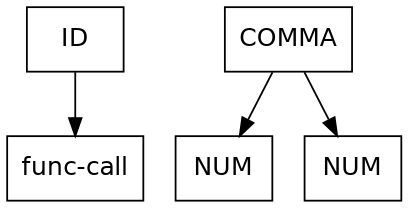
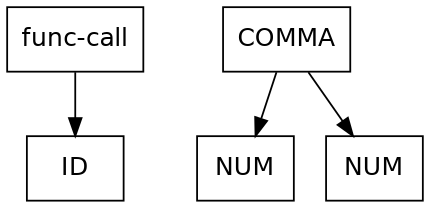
(75, 95) -> (75, 95)
